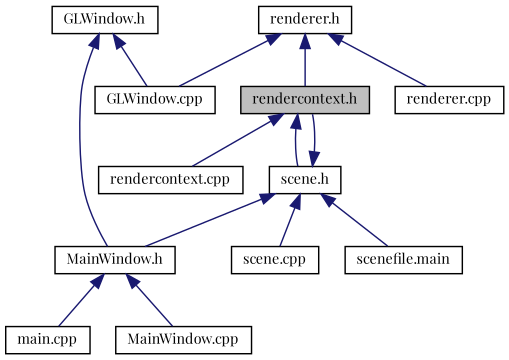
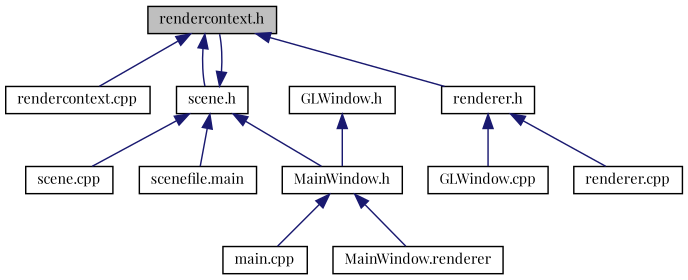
(134, 66) -> none
(305, 67) -> (357, 62)
(184, 340) -> (418, 260)
